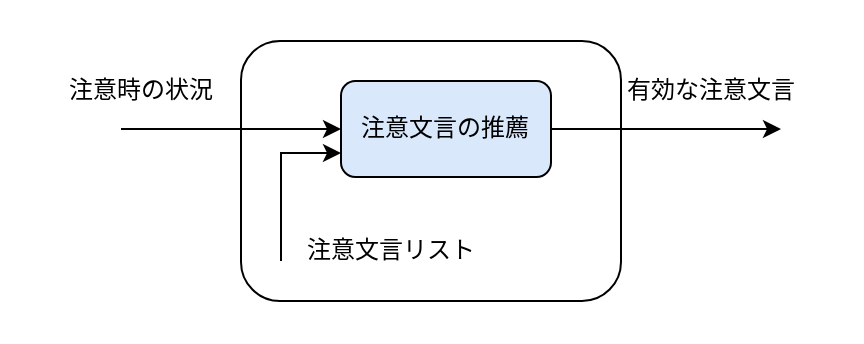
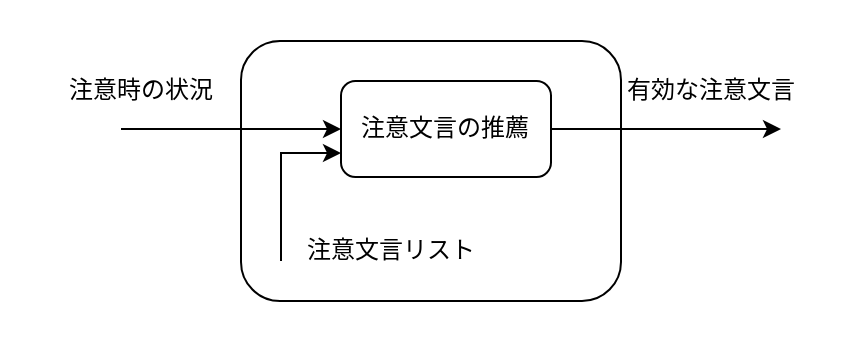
(446, 129) -> (446, 129)
